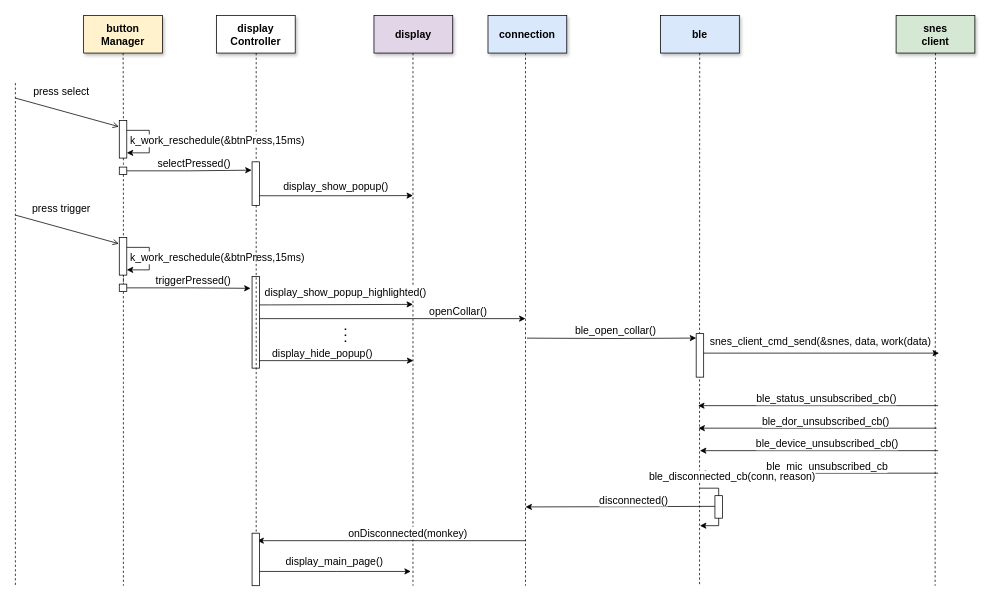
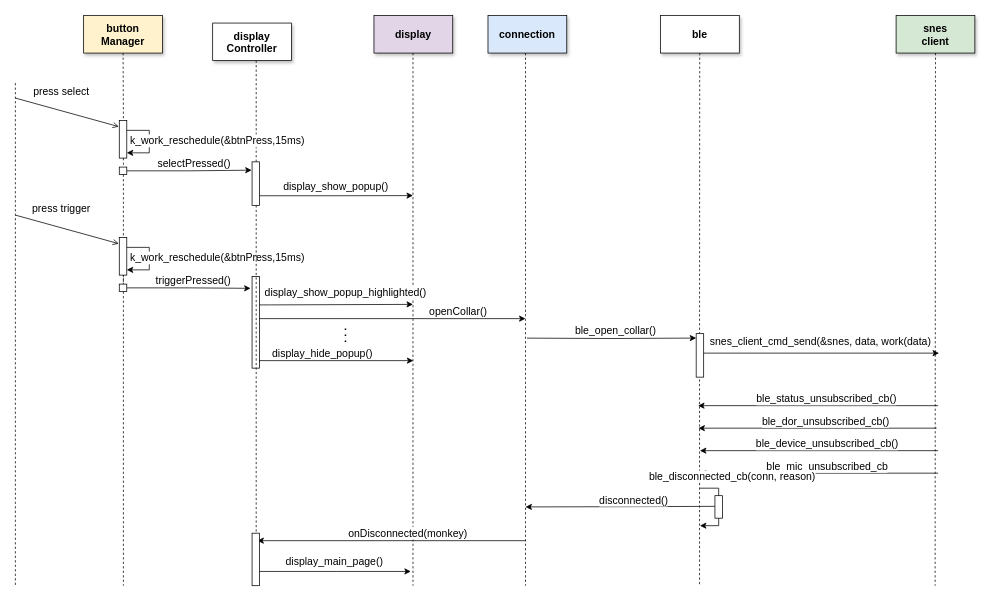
(256, 34) -> (252, 42)
(700, 34) -> (700, 34)
